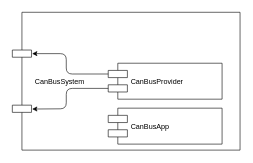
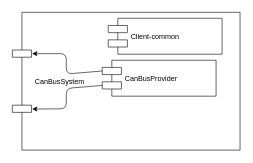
none -> (165, 36)
(165, 81) -> (159, 78)
(165, 126) -> none
